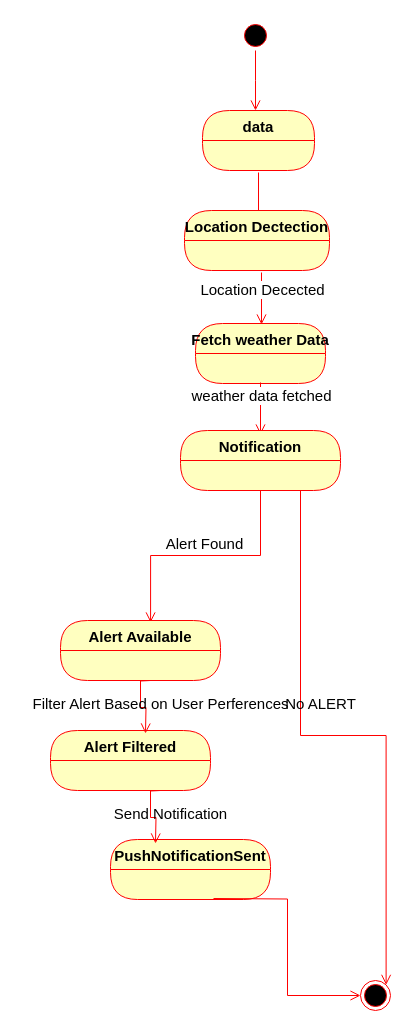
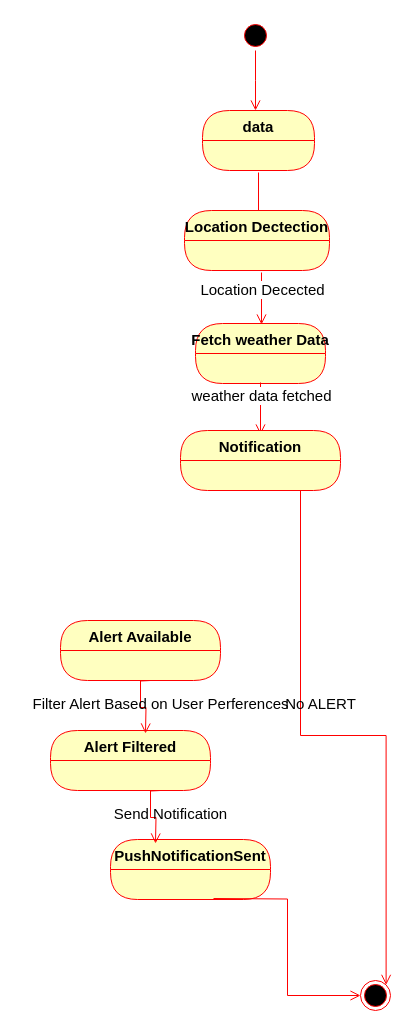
(206, 556) -> none
